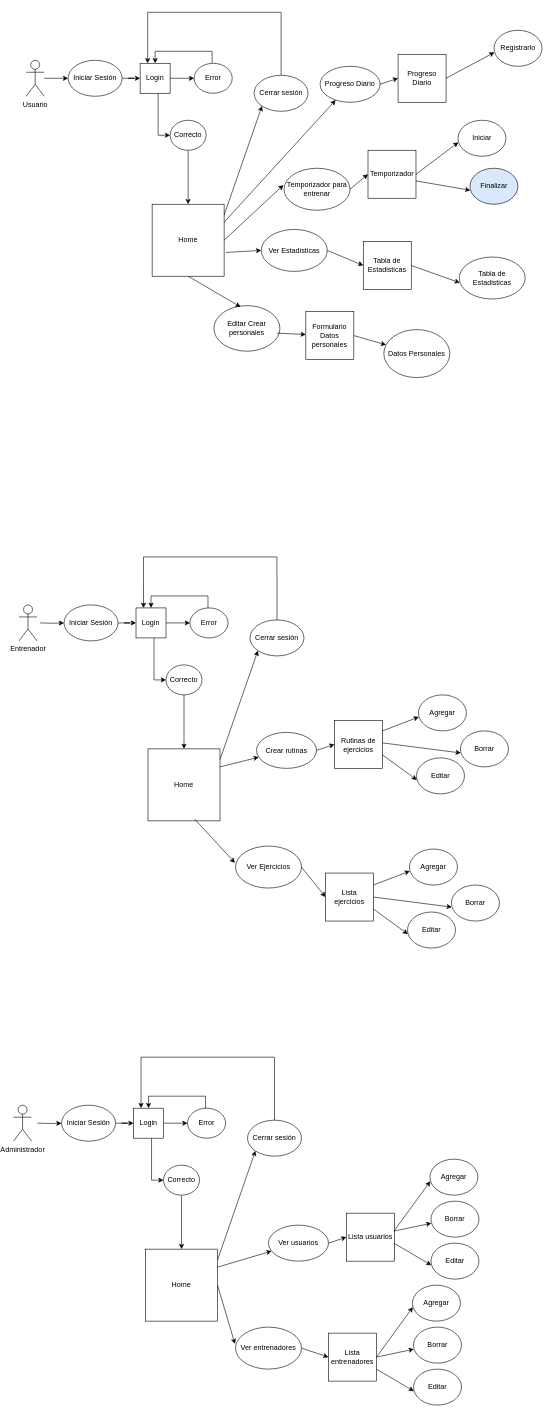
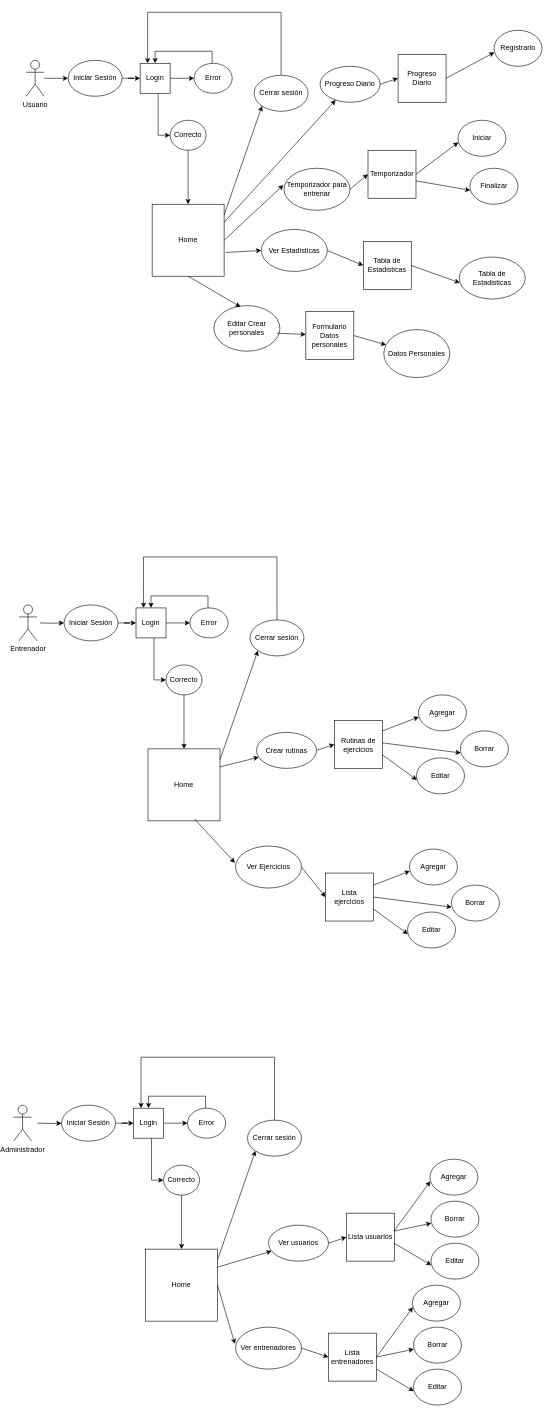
(494, 186) -> (494, 186)
